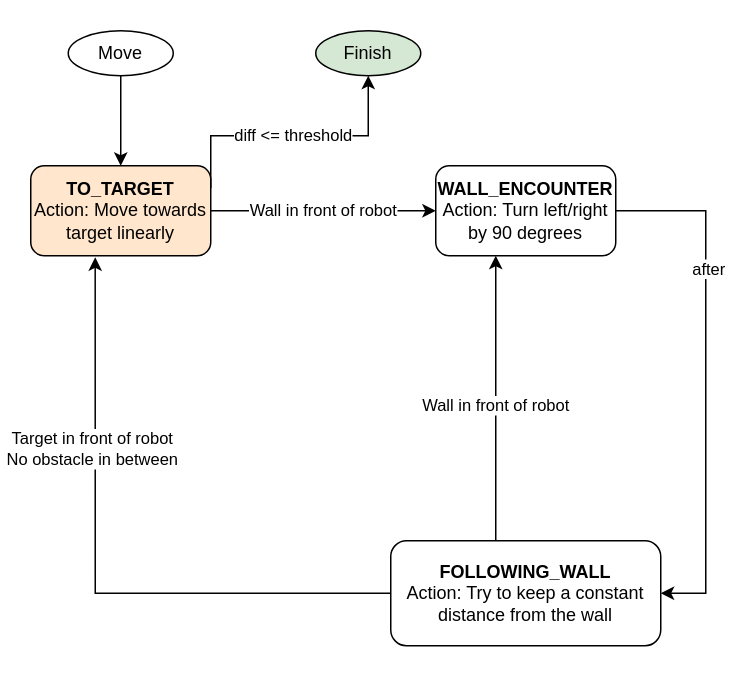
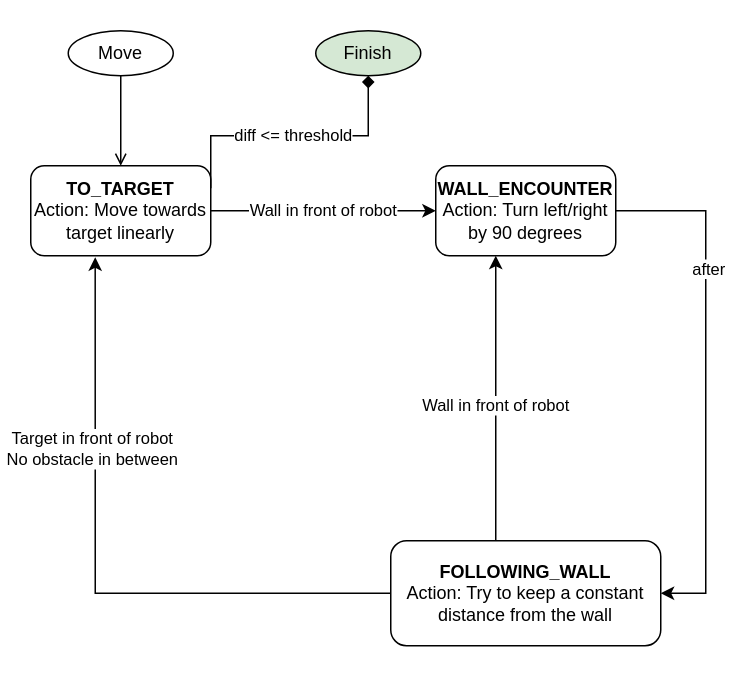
(368, 87) -> (368, 88)
(121, 154) -> (121, 156)
(121, 211) -> (121, 211)
